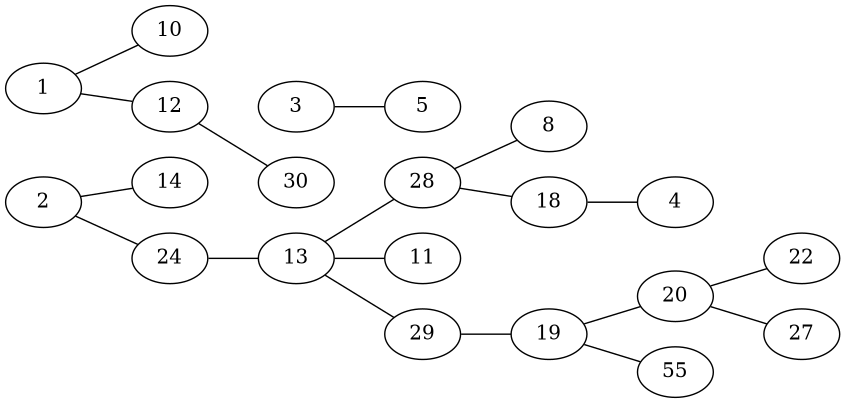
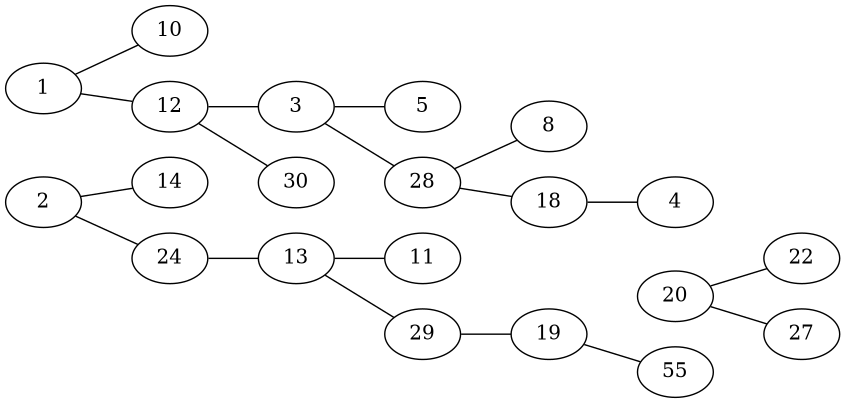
none -> (233, 107)
(360, 220) -> (360, 145)
(612, 315) -> none
